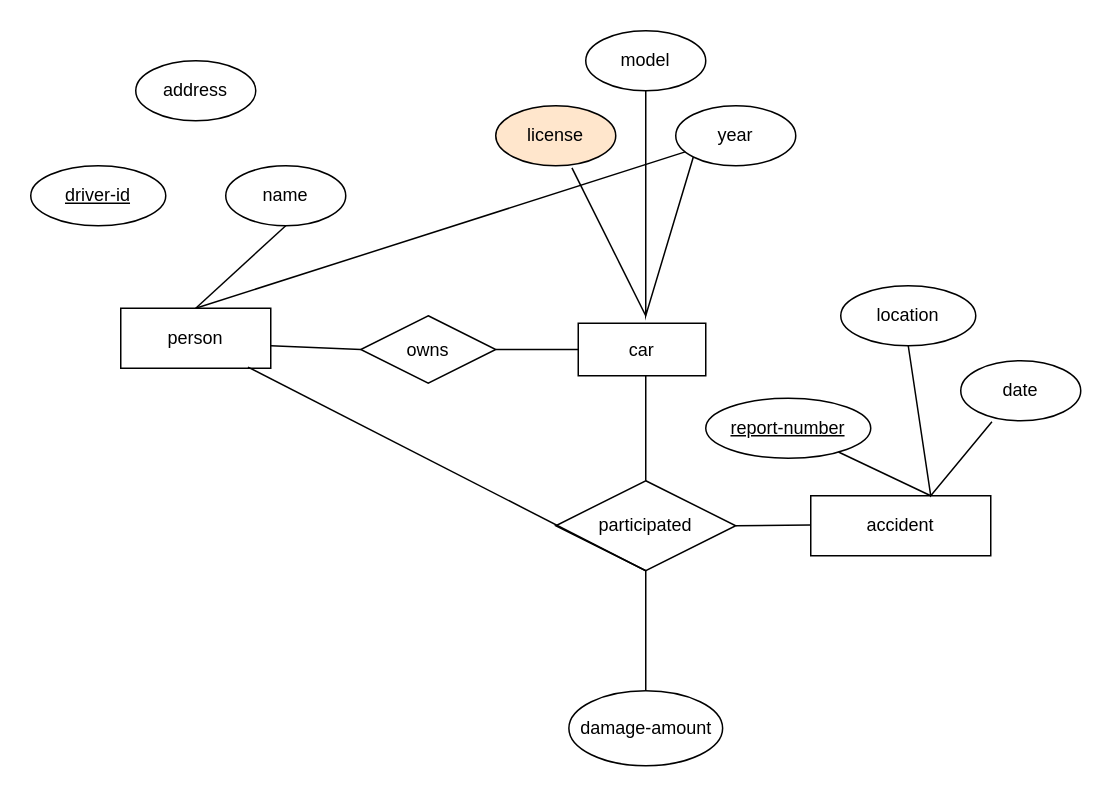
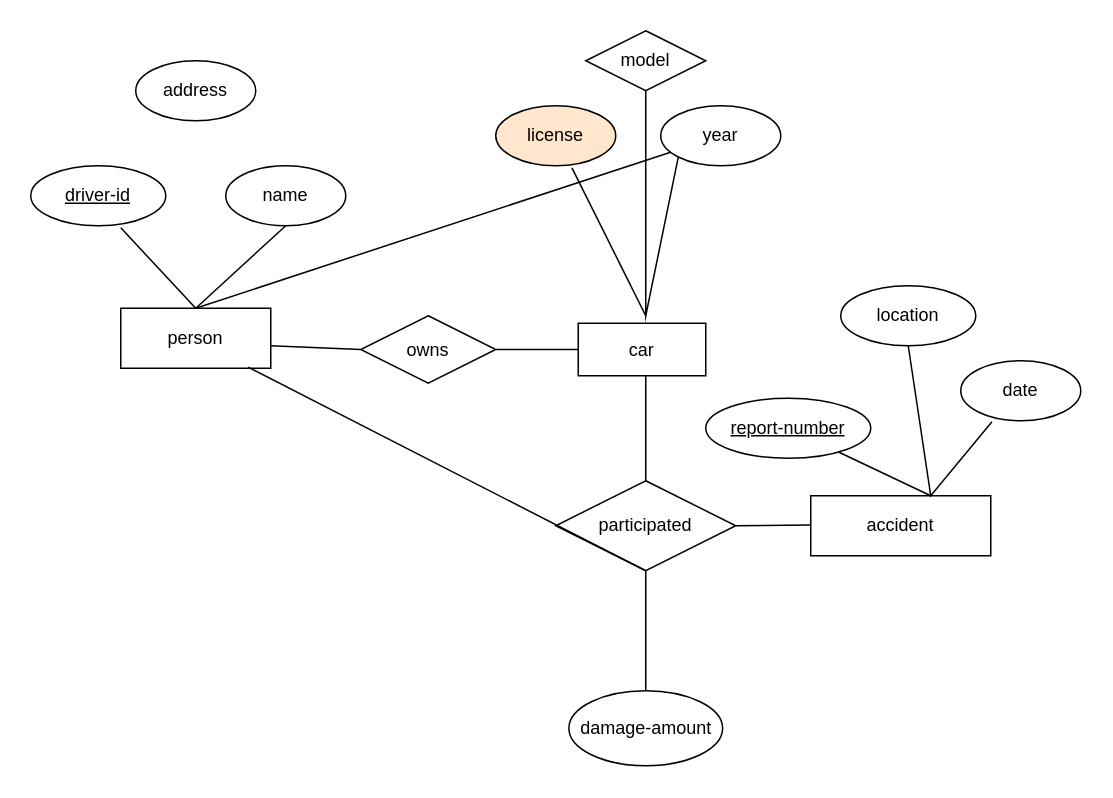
(646, 61) -> (646, 61)
(736, 136) -> (721, 136)
none -> (157, 267)
